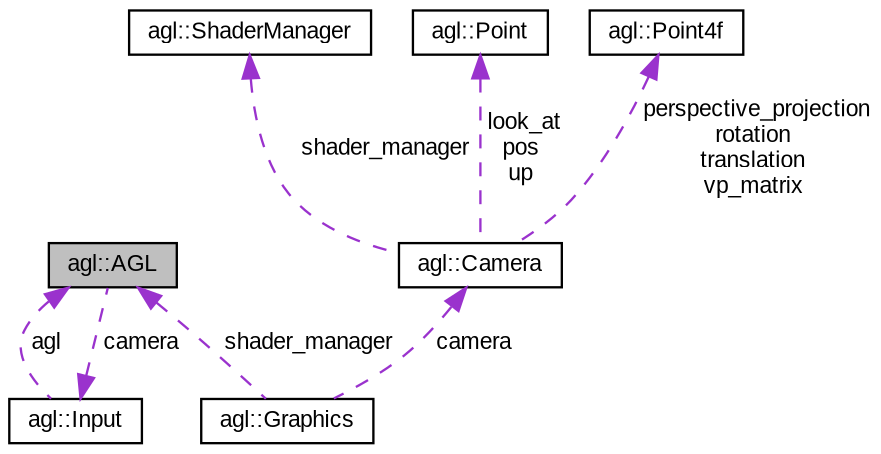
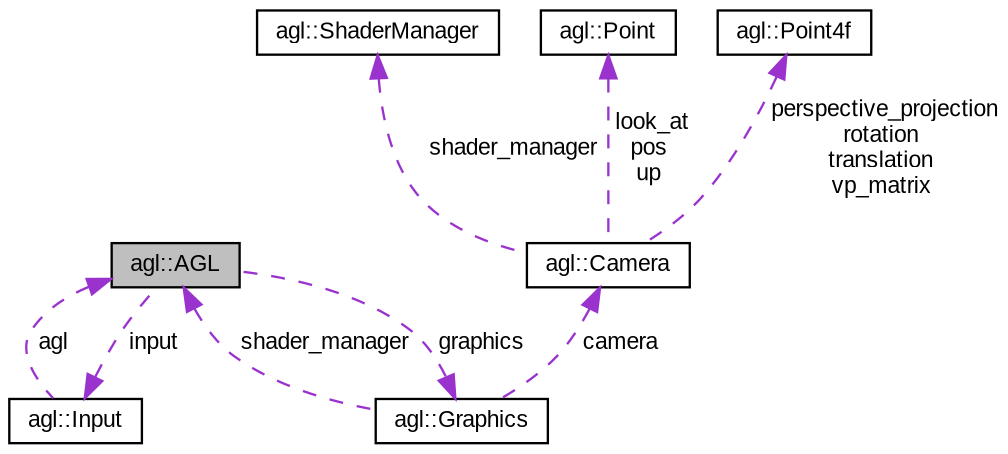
none -> (357, 300)
(138, 343) -> (151, 343)
